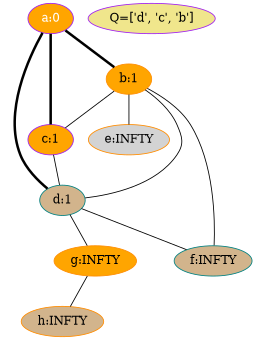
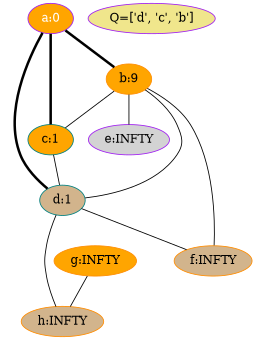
(129, 79) -> (129, 79)
(51, 140) -> (51, 140)
(129, 140) -> (129, 140)
(79, 230) -> (45, 261)
(213, 261) -> (213, 261)
